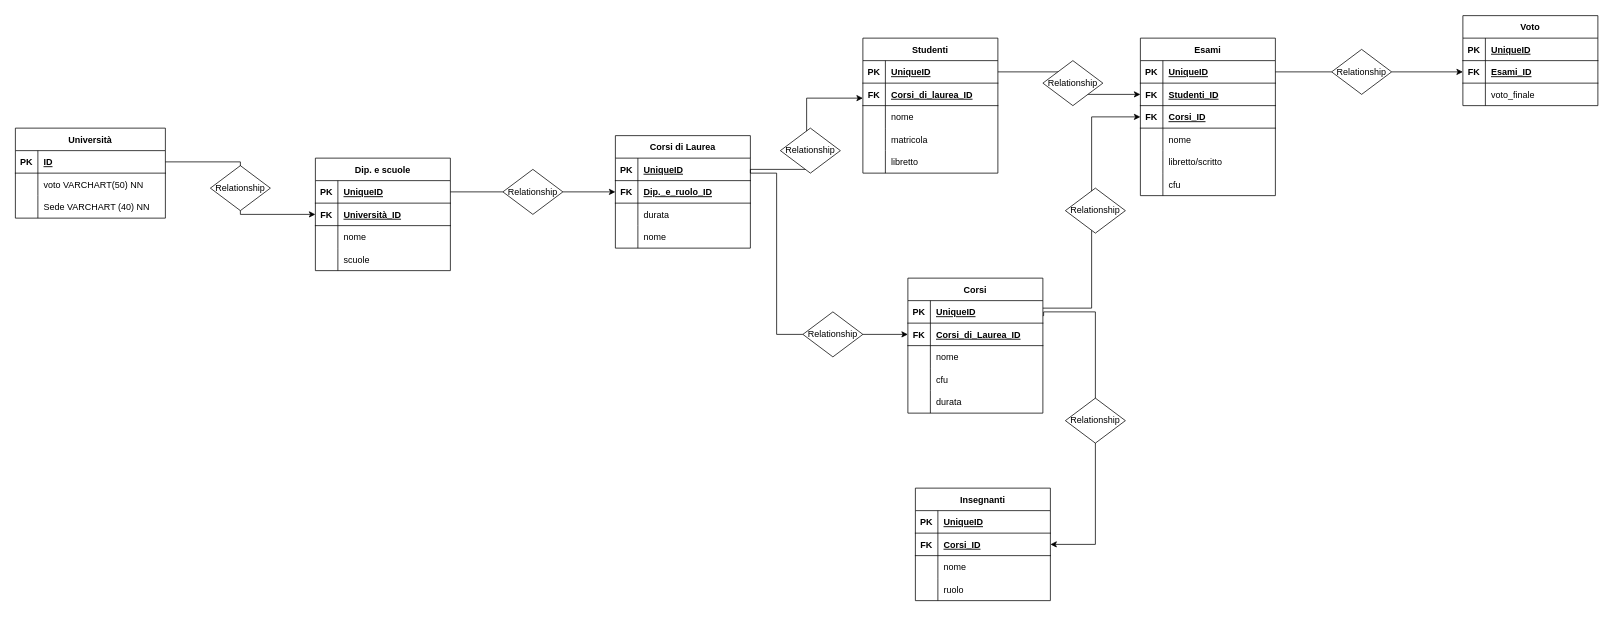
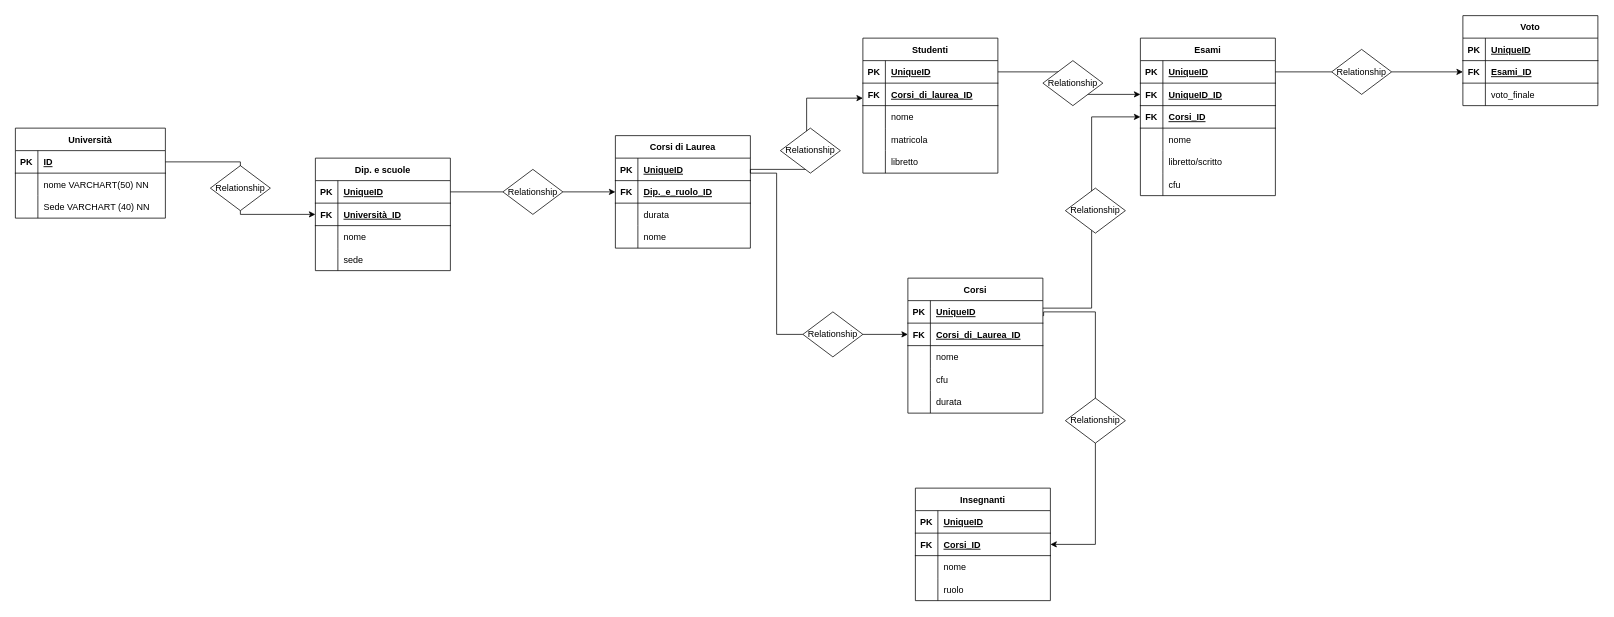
(1195, 95) -> (1195, 95)
(92, 185) -> (92, 185)
(357, 260) -> (354, 260)
